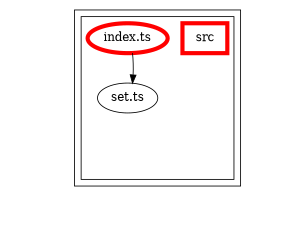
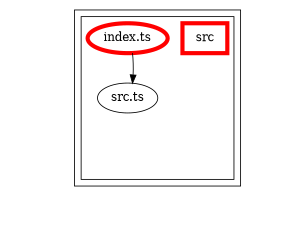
(128, 98) -> (128, 98)
